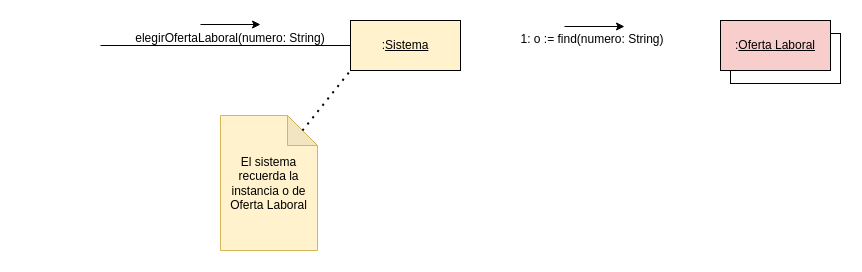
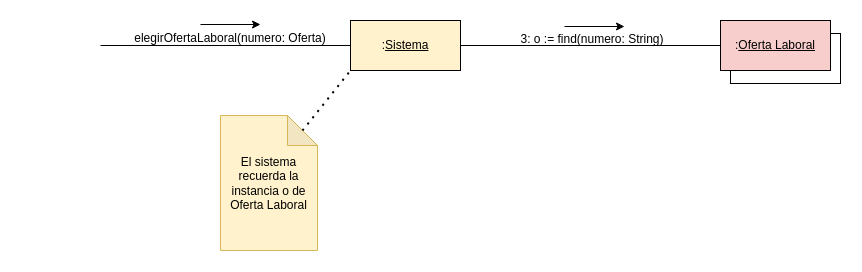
(231, 39) -> (231, 39)
(593, 40) -> (593, 40)
none -> (591, 46)
